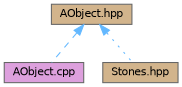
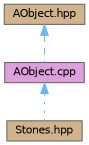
(120, 48) -> (45, 107)
